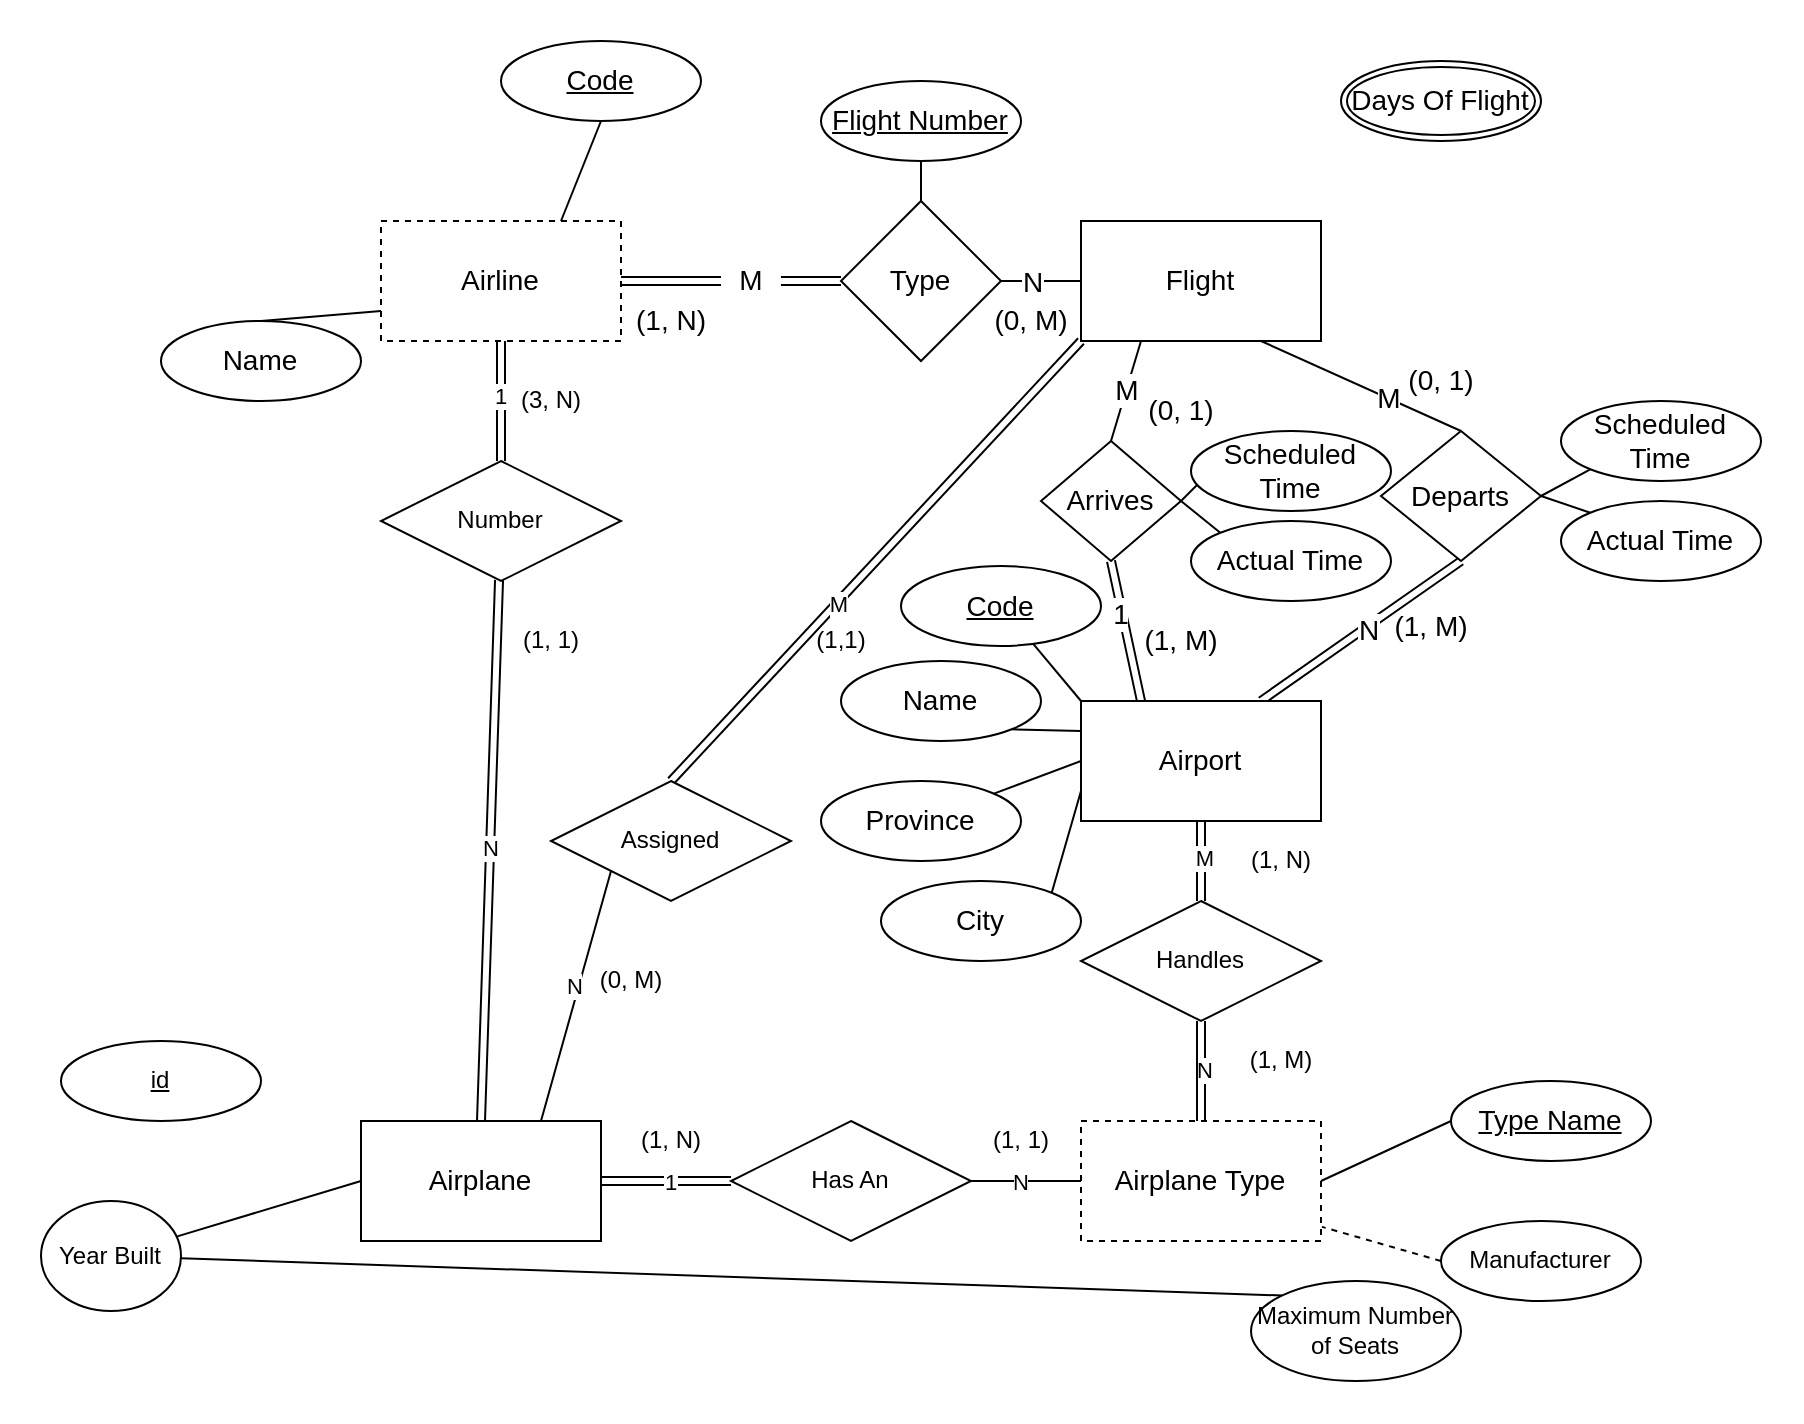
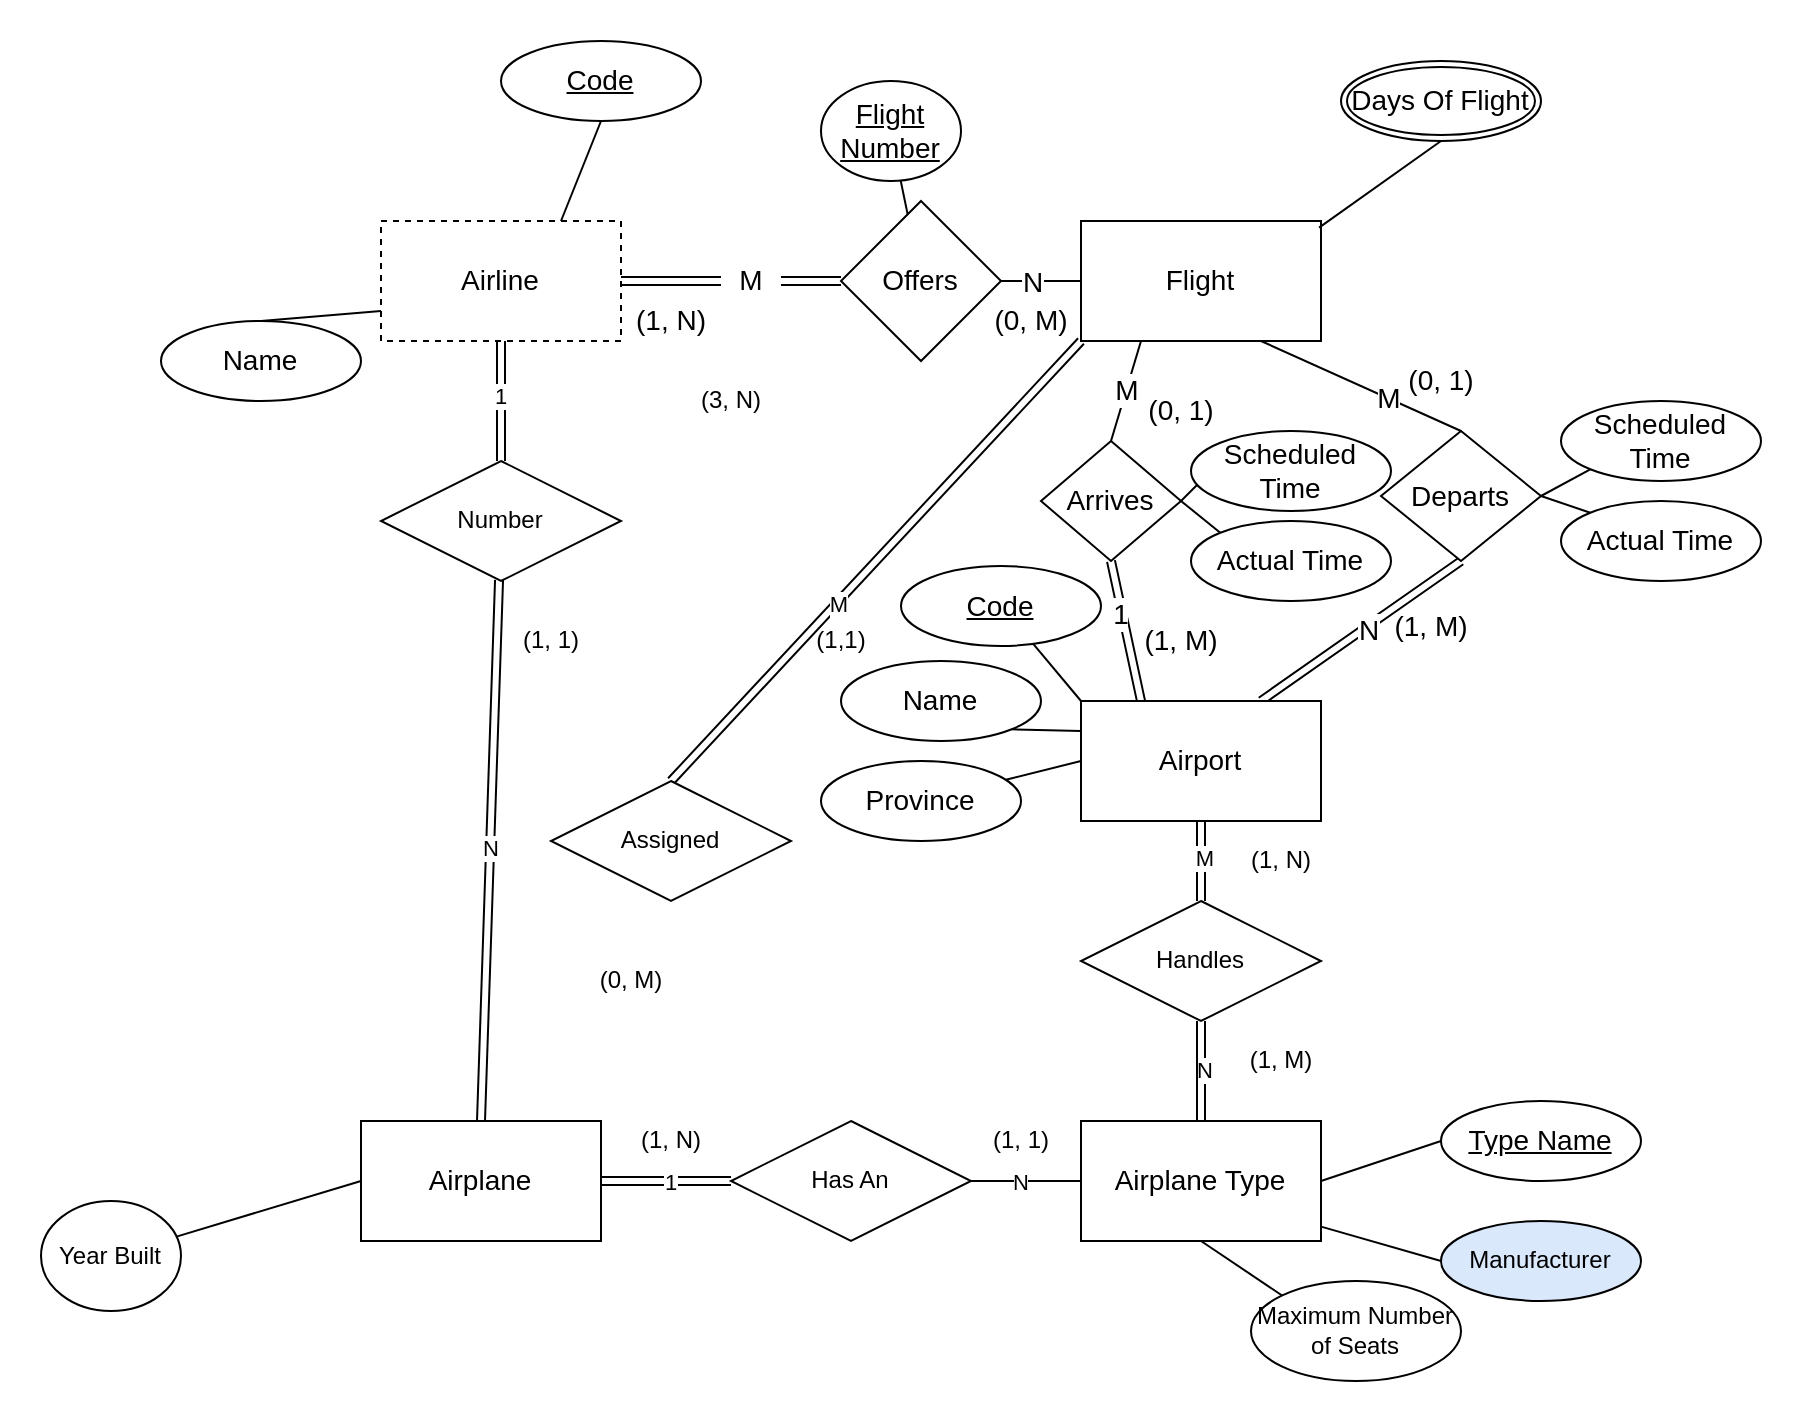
(921, 121) -> (891, 131)
none -> (1380, 185)
(921, 281) -> (921, 281)
(551, 401) -> (731, 401)
(921, 821) -> (921, 801)
(1066, 842) -> none
(981, 921) -> none
(576, 995) -> none
(161, 1081) -> none
(1551, 1121) -> (1541, 1141)
(1201, 1181) -> (1201, 1181)
(1379, 1243) -> (1379, 1243)
(1541, 1261) -> (1541, 1261)
(732, 1277) -> (1242, 1269)
